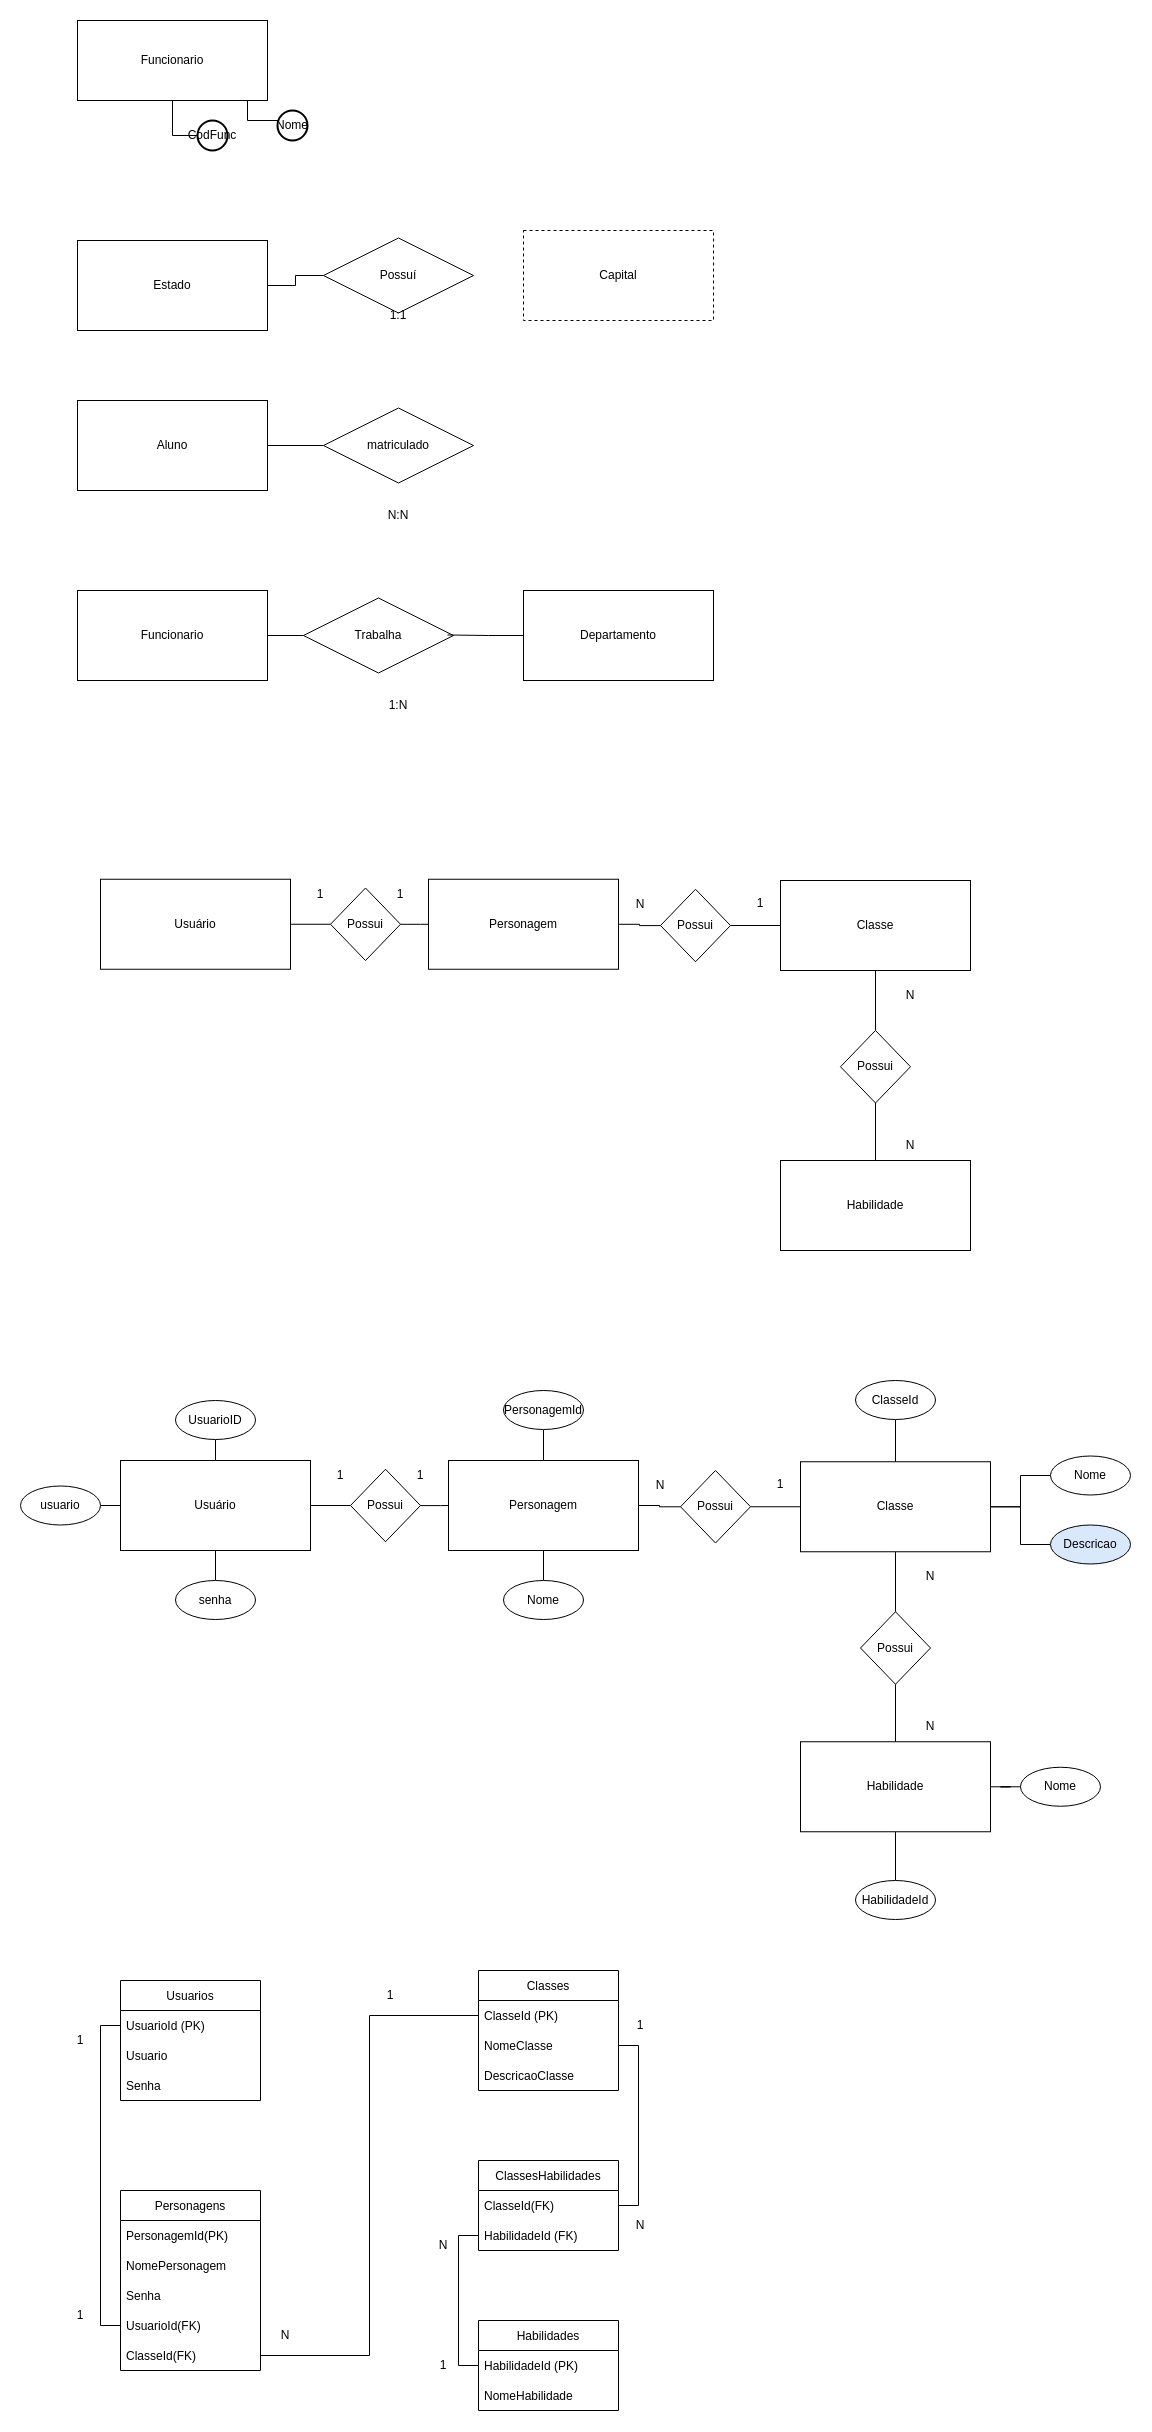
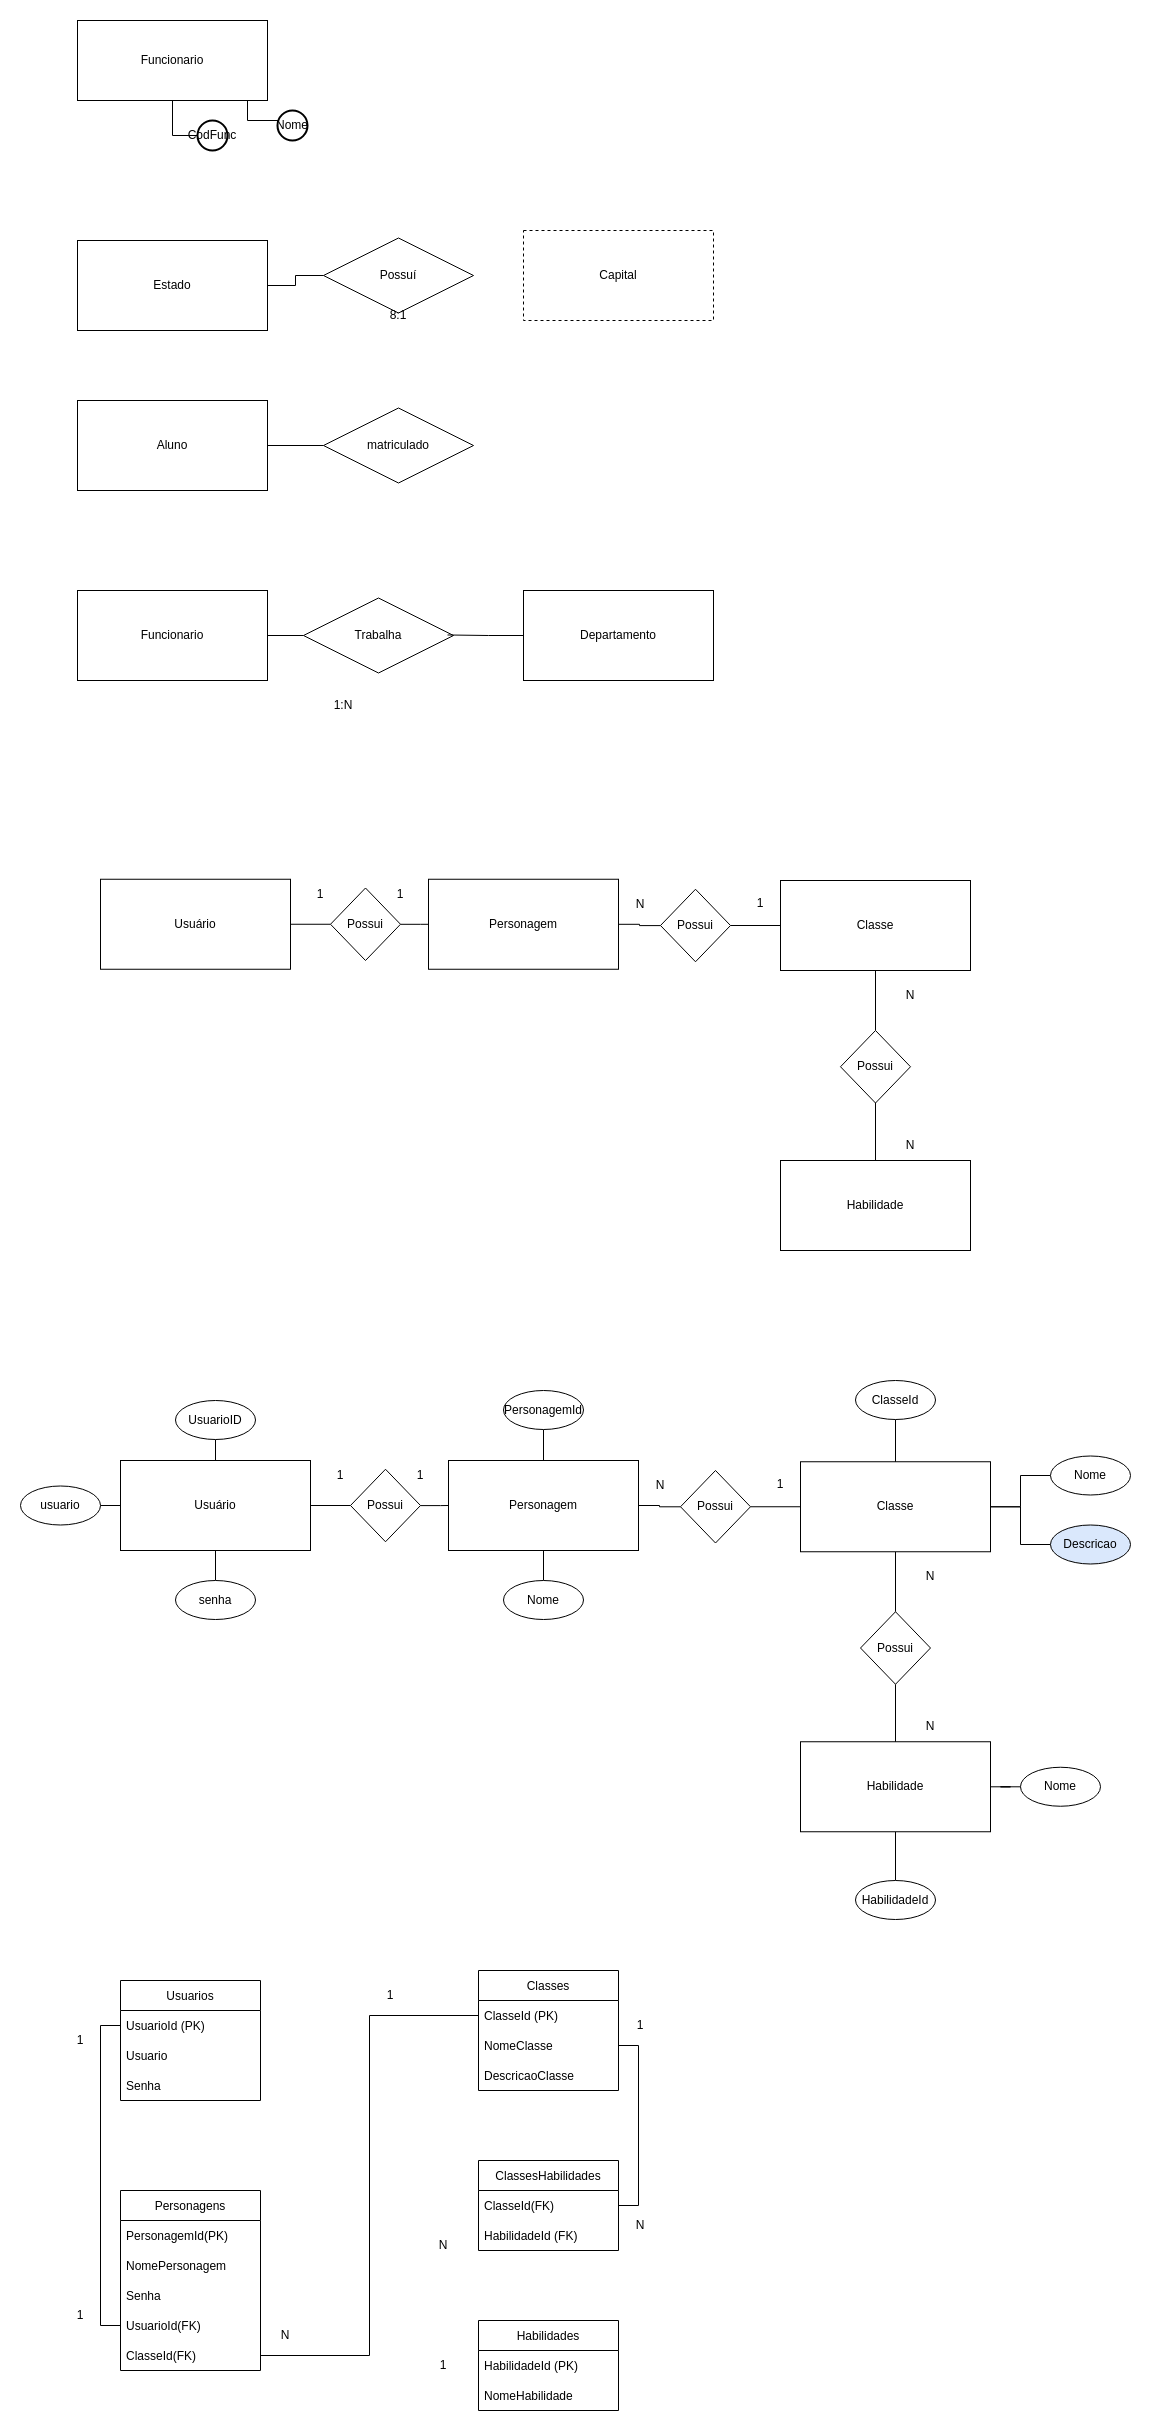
(399, 316) -> (399, 316)
(399, 516) -> none
(399, 706) -> (344, 706)
(459, 2301) -> none
